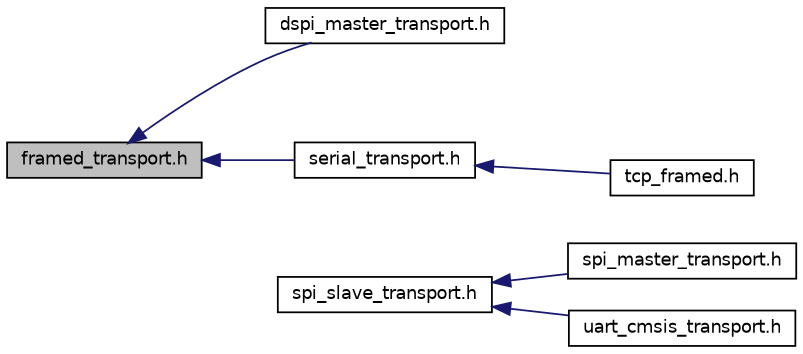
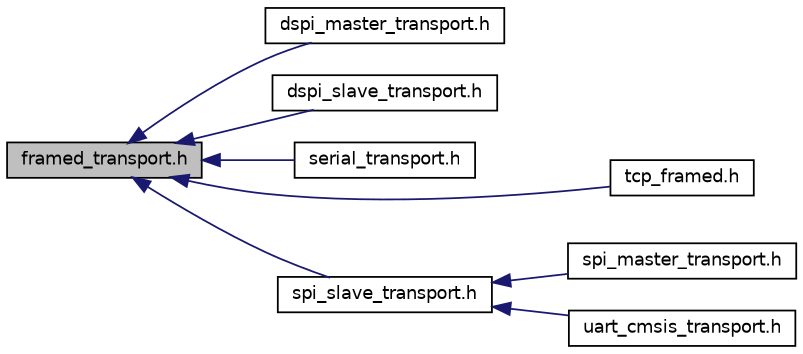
none -> (385, 93)
(552, 170) -> (399, 199)
none -> (236, 238)
